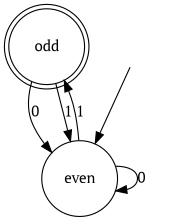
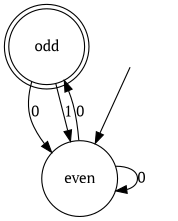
(81, 113) -> (81, 113)
